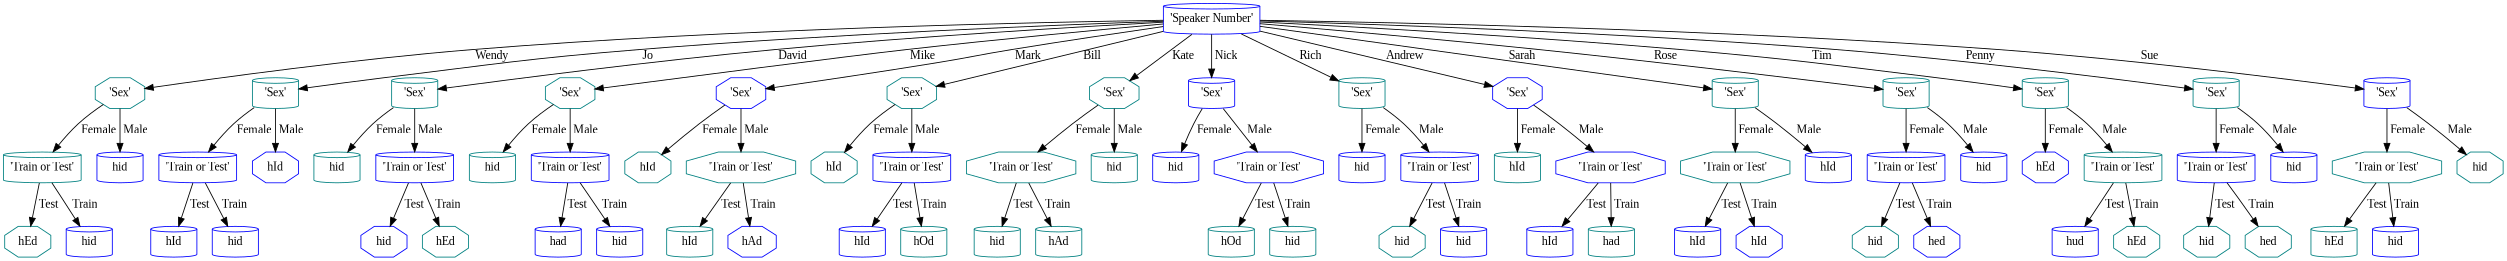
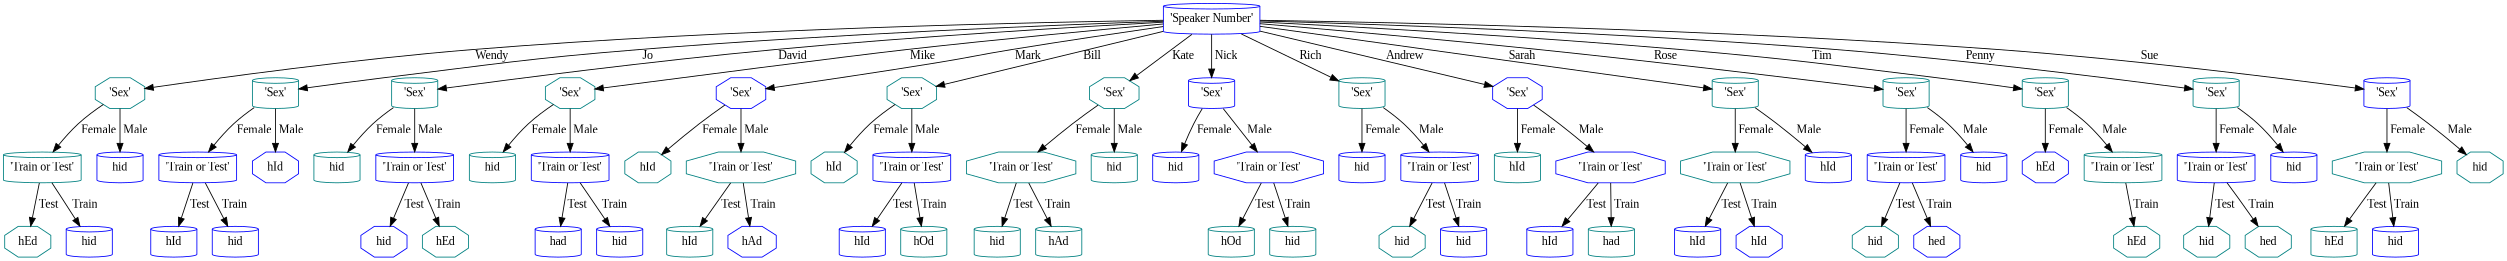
(2075, 242) -> none
